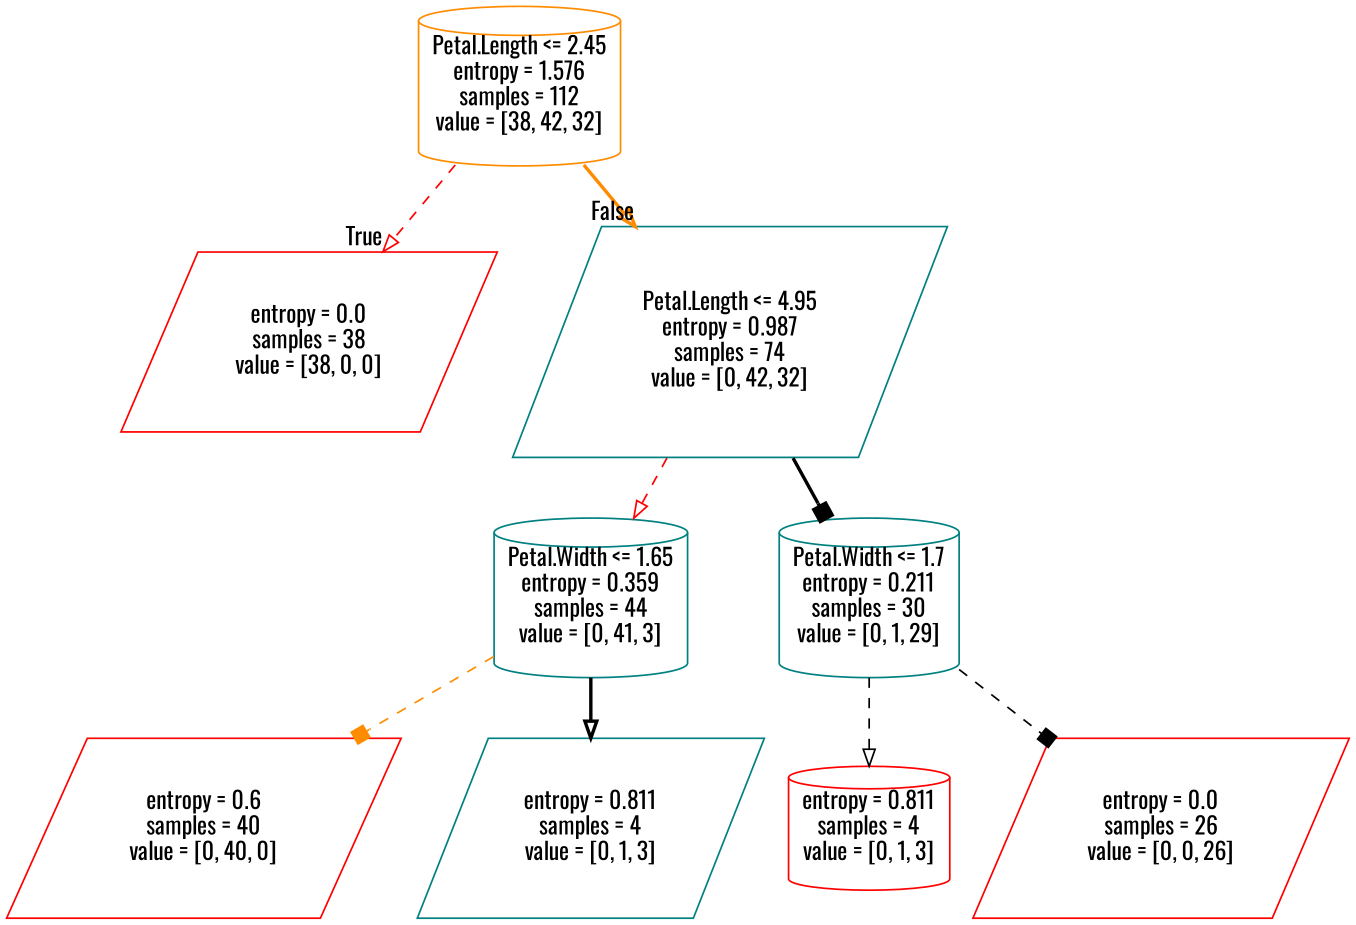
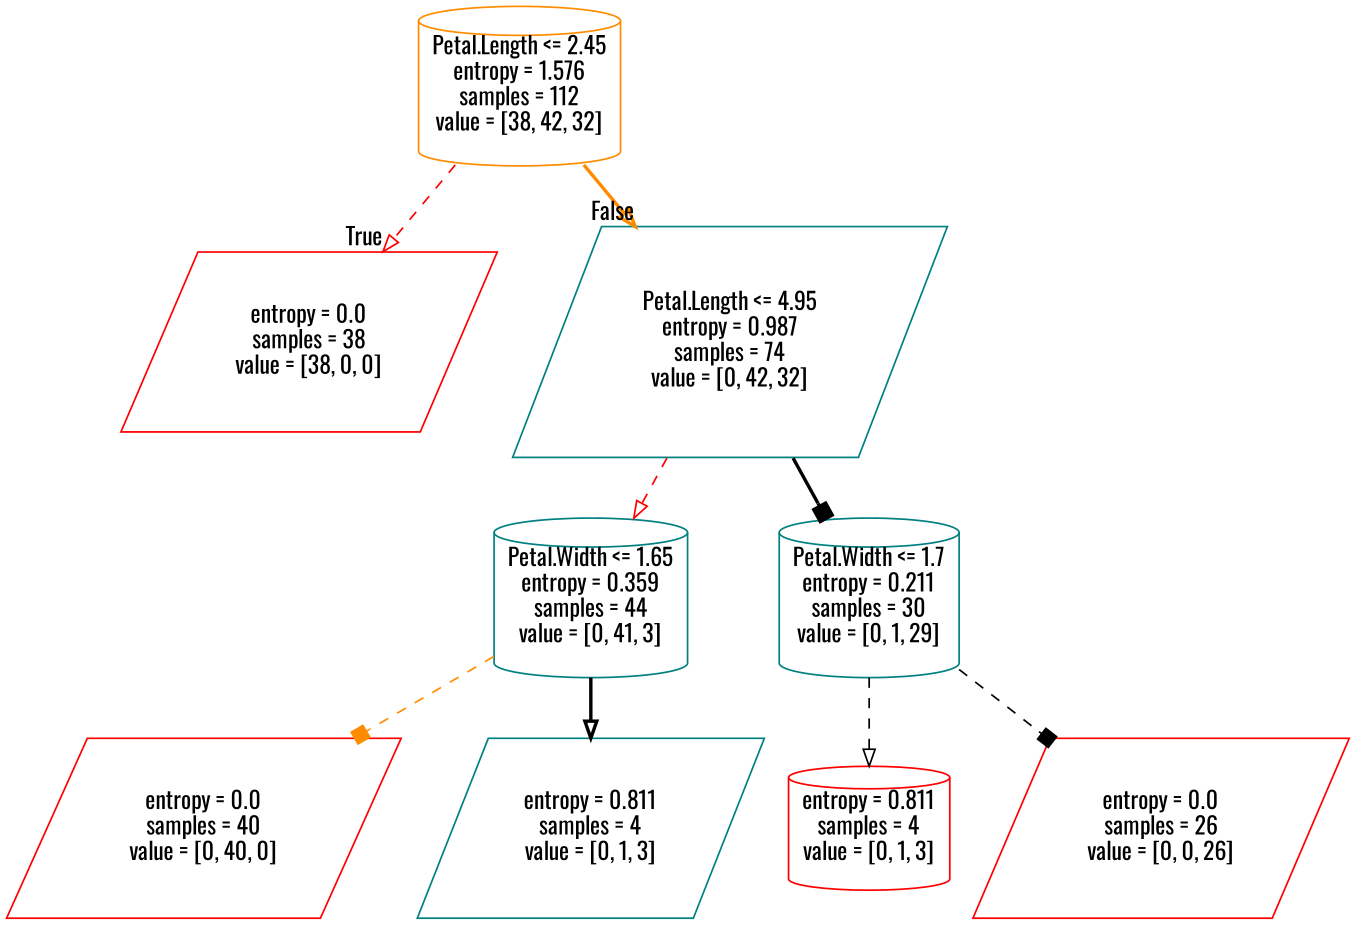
(204, 828) -> (204, 828)
